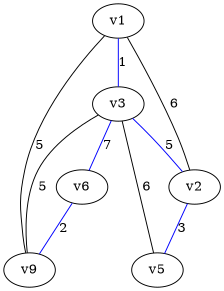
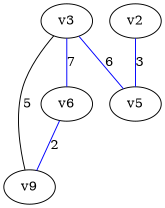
(118, 21) -> none
(158, 144) -> none
(138, 187) -> (101, 63)
